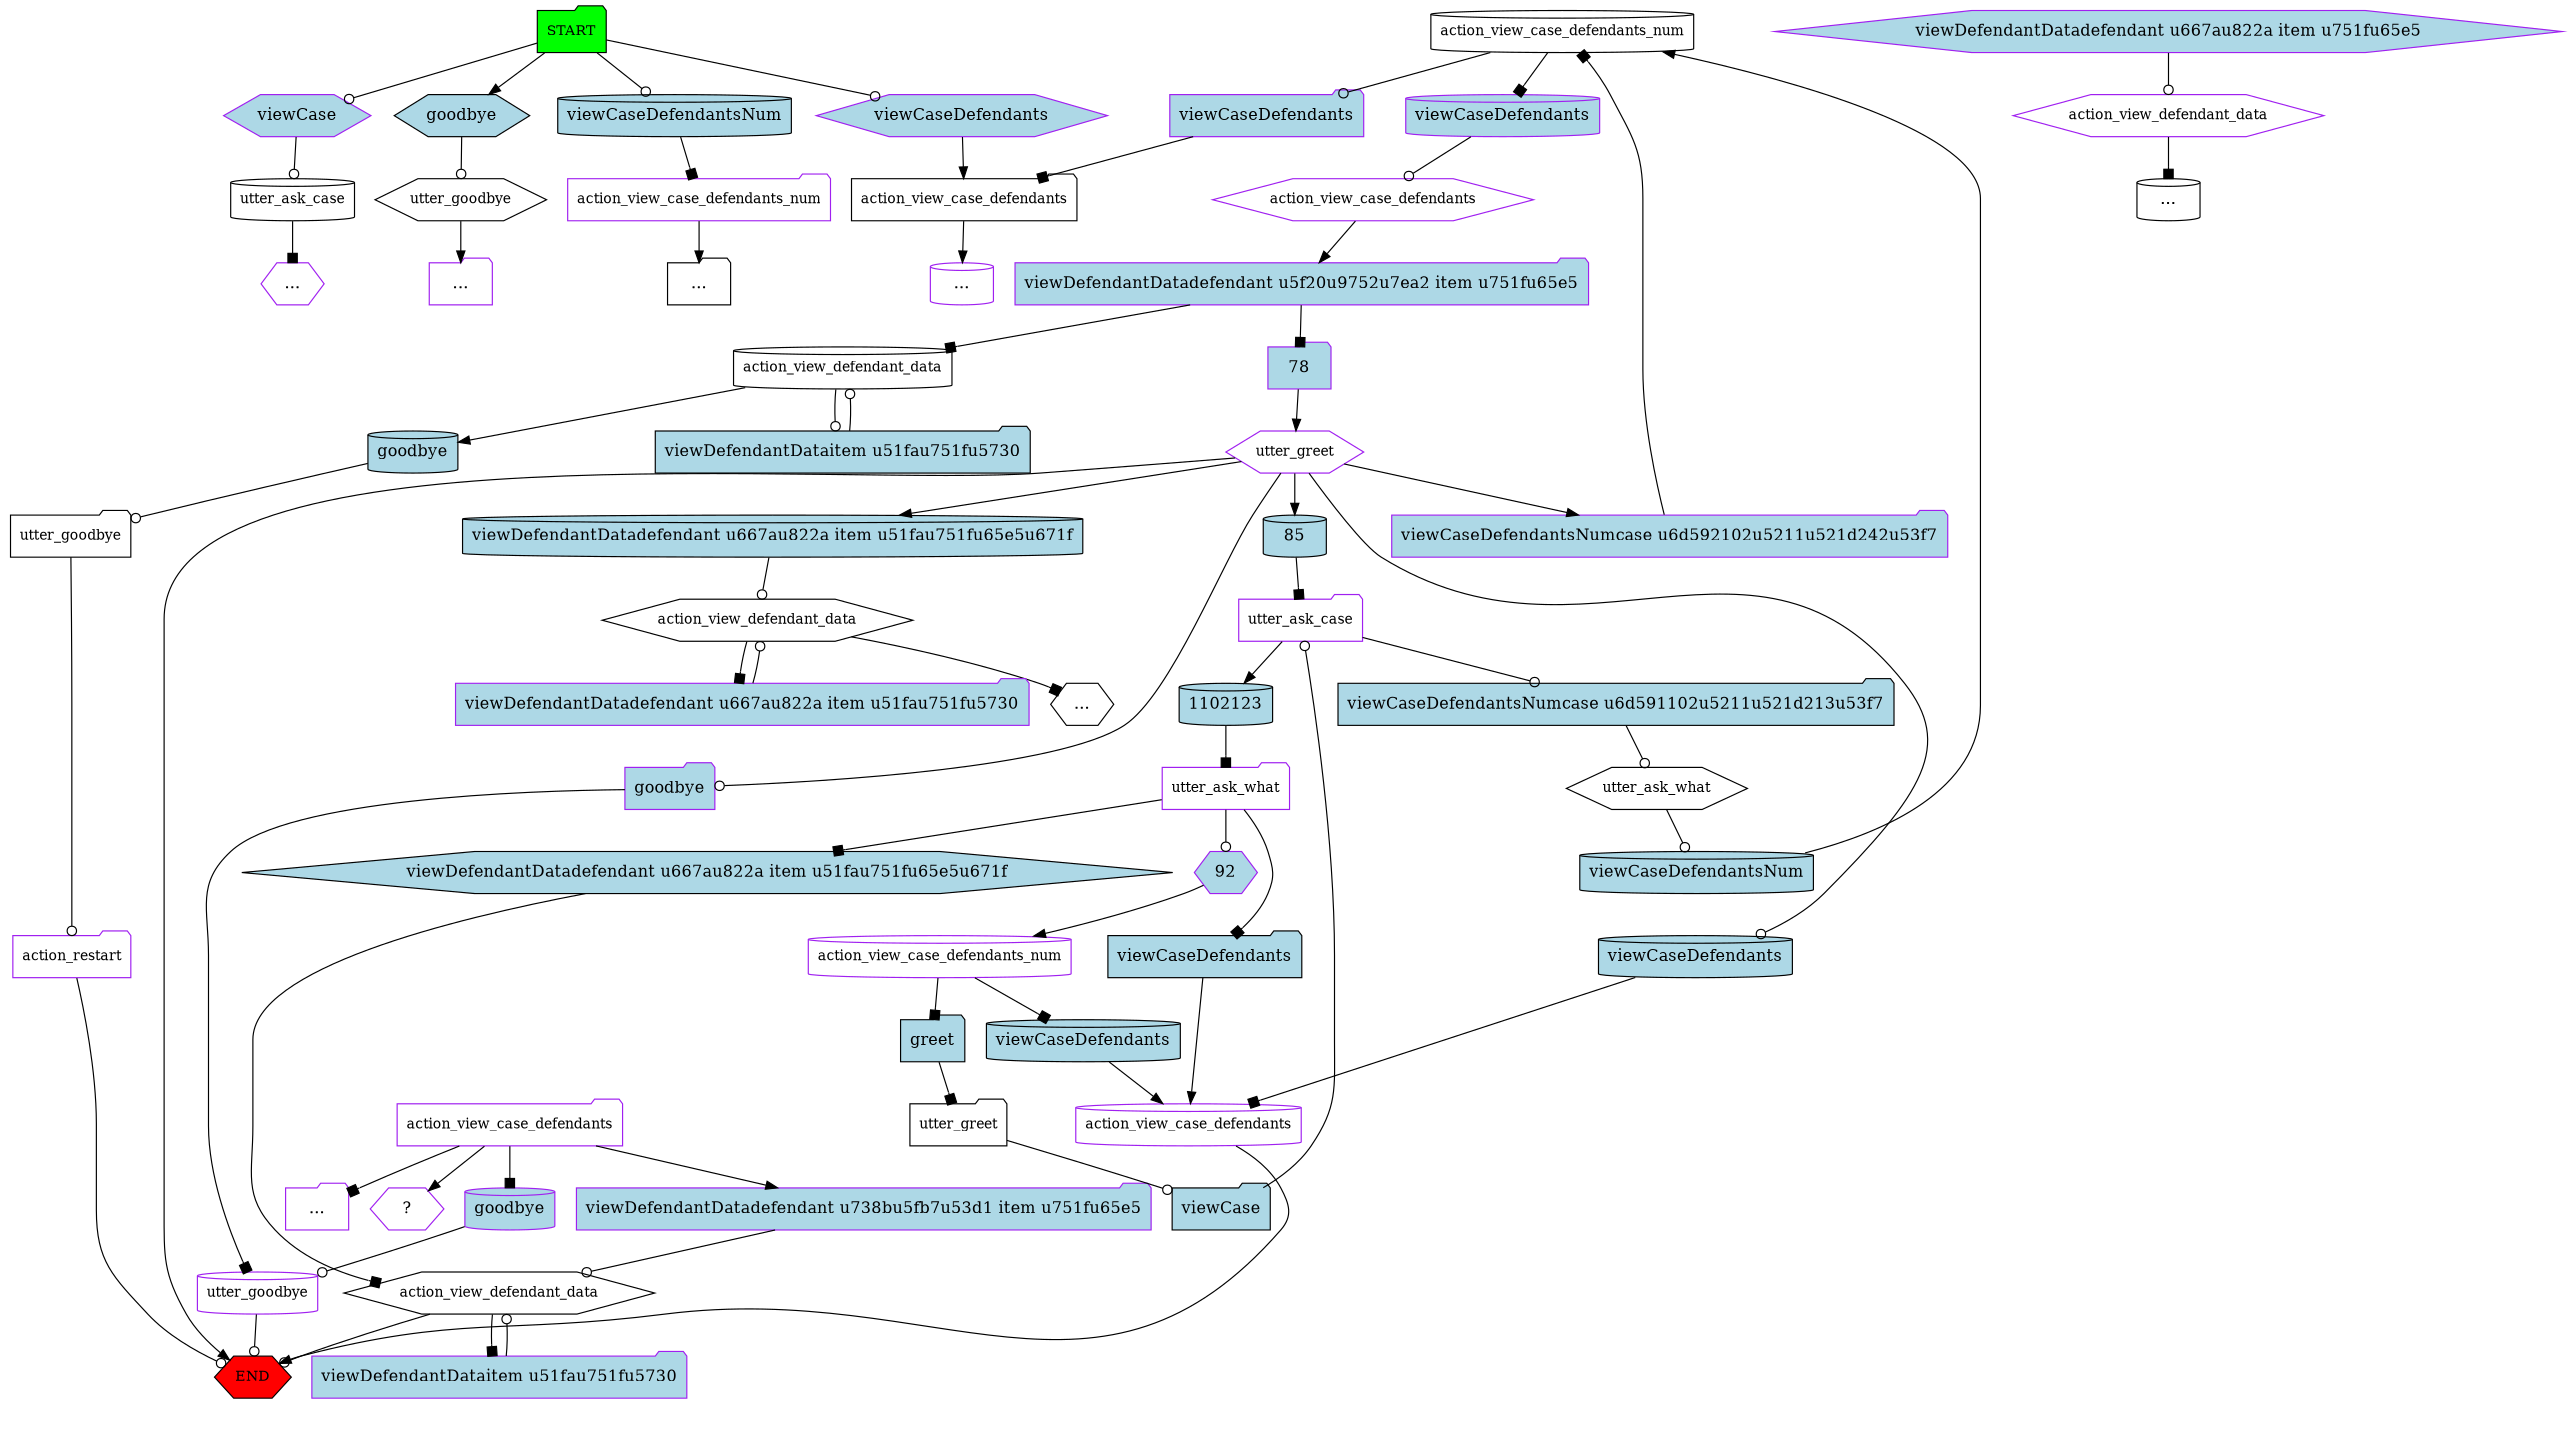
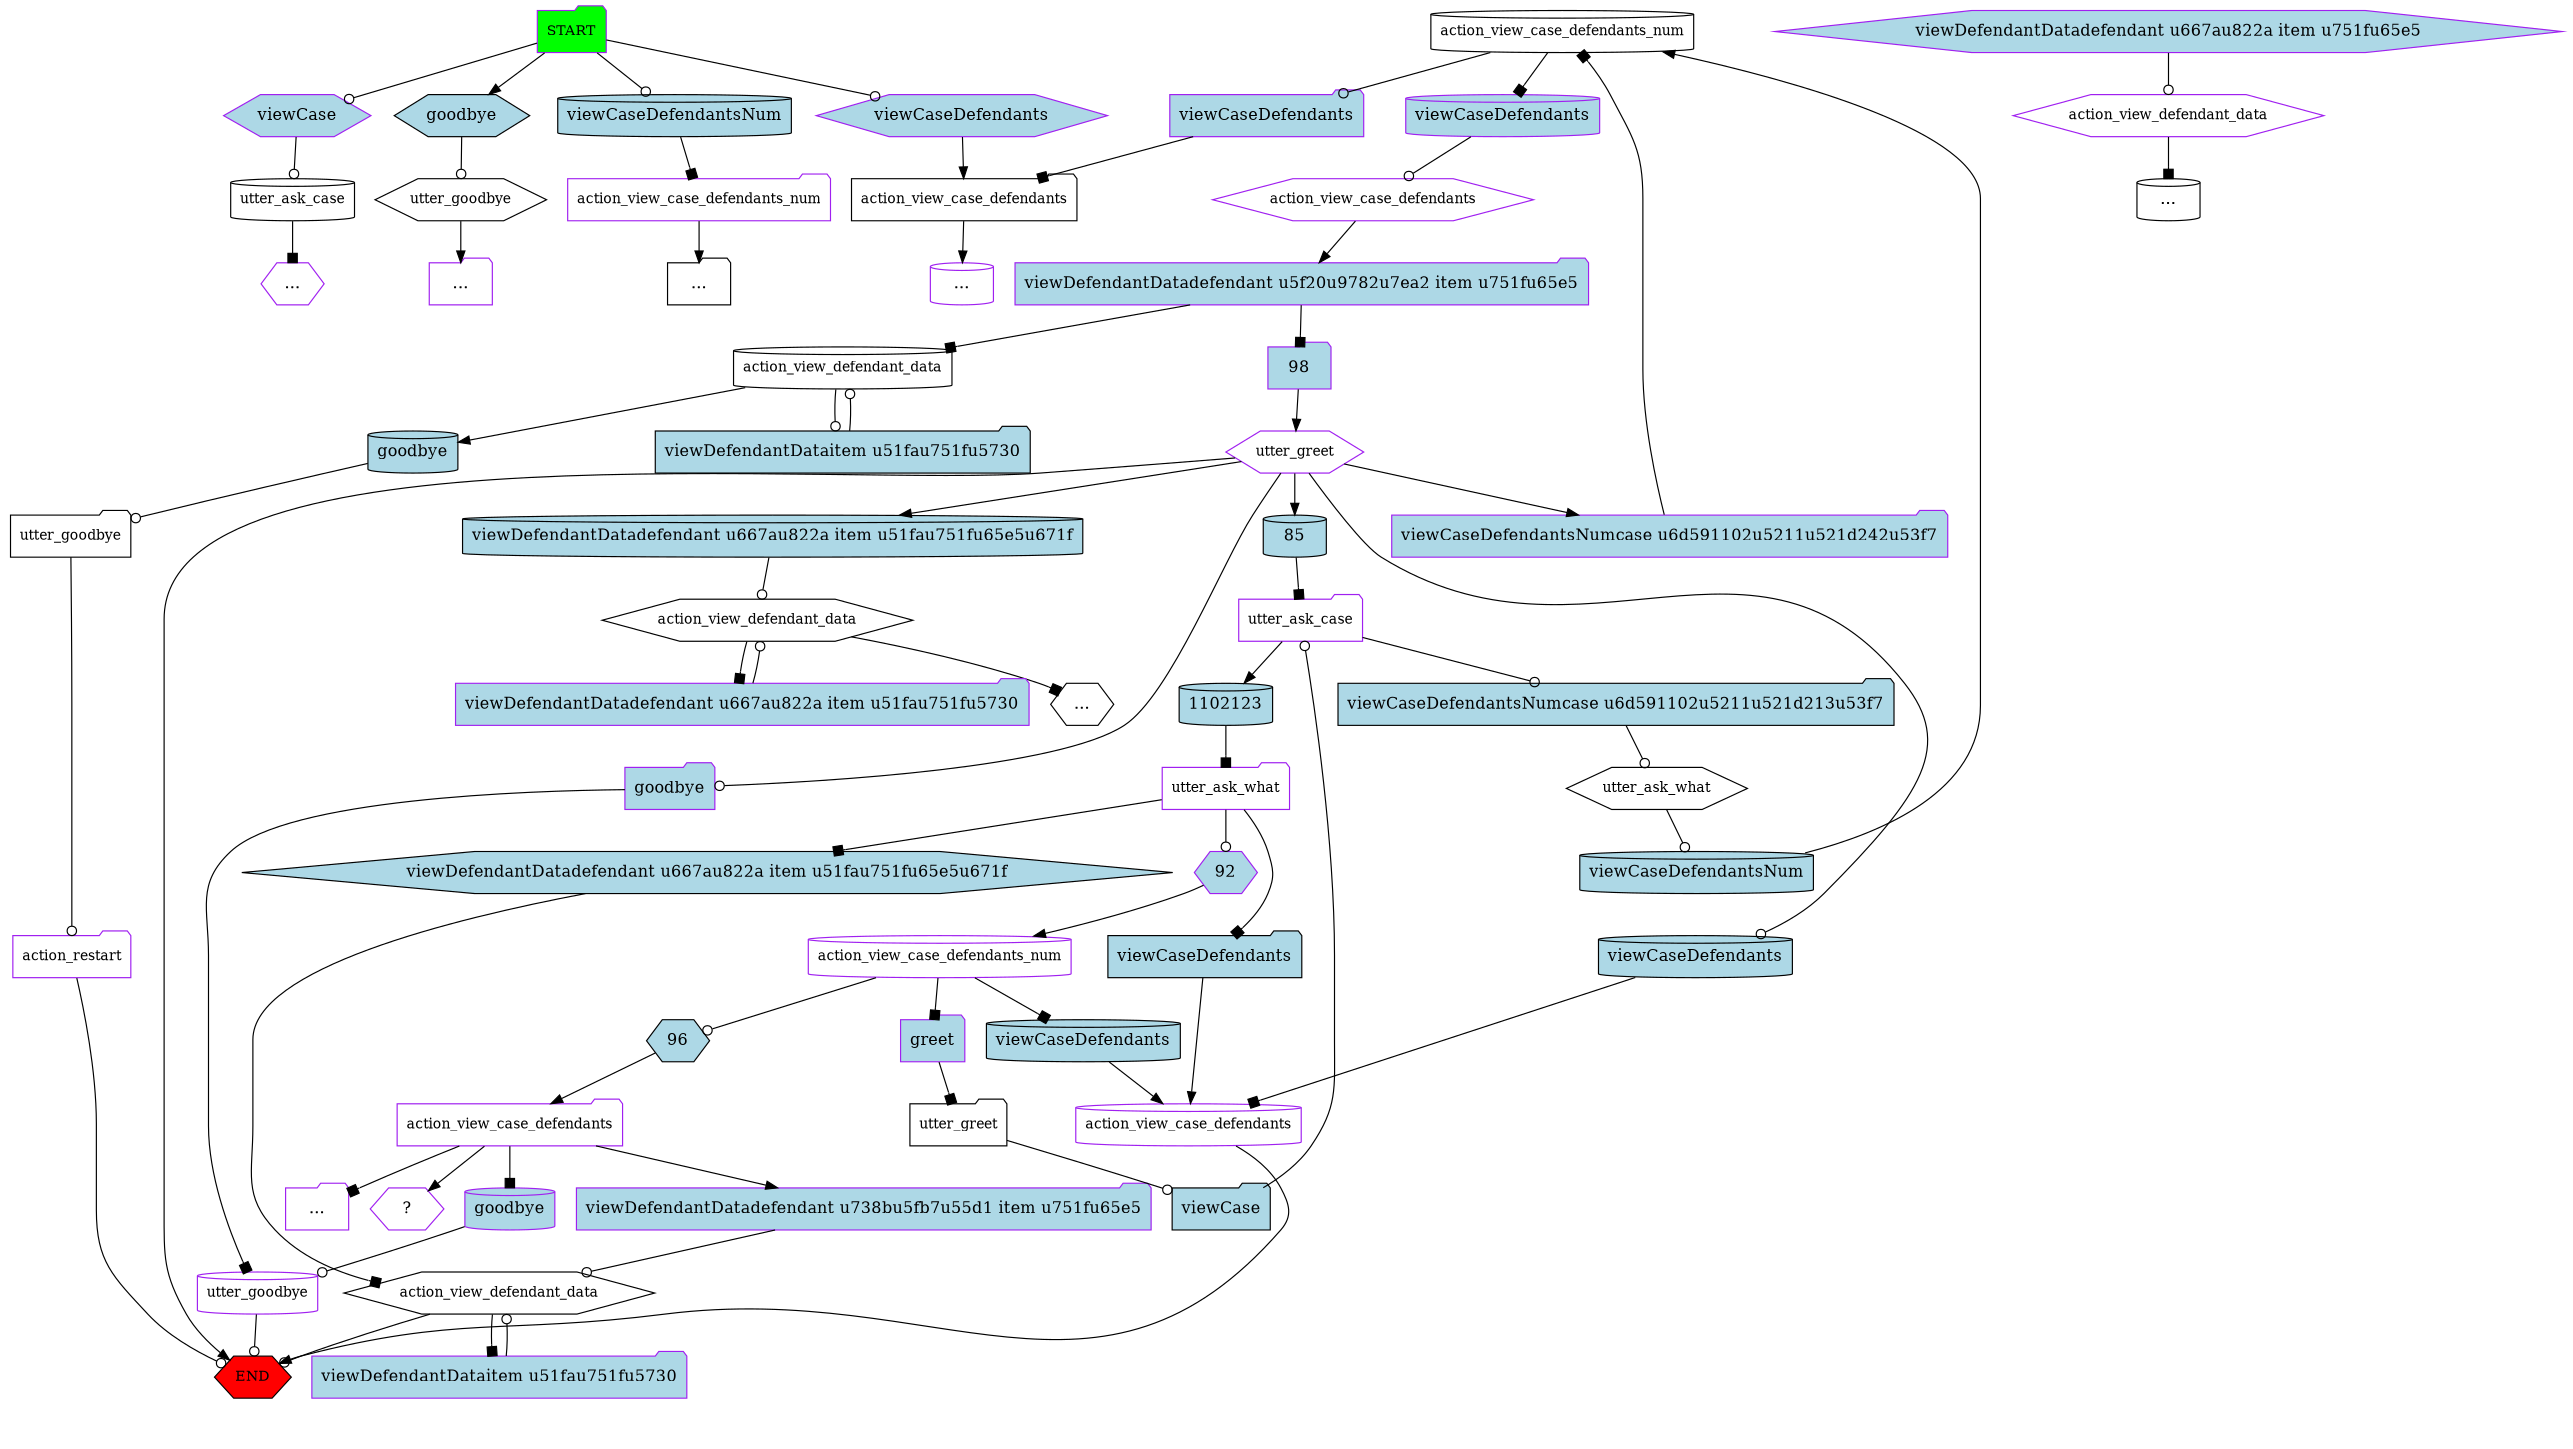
(572, 32) -> (572, 32)
(1302, 284) -> (1302, 284)
(1299, 368) -> (1299, 368)
(1670, 536) -> (1670, 536)
none -> (678, 1041)
(933, 1041) -> (933, 1041)
(864, 1209) -> (864, 1209)
